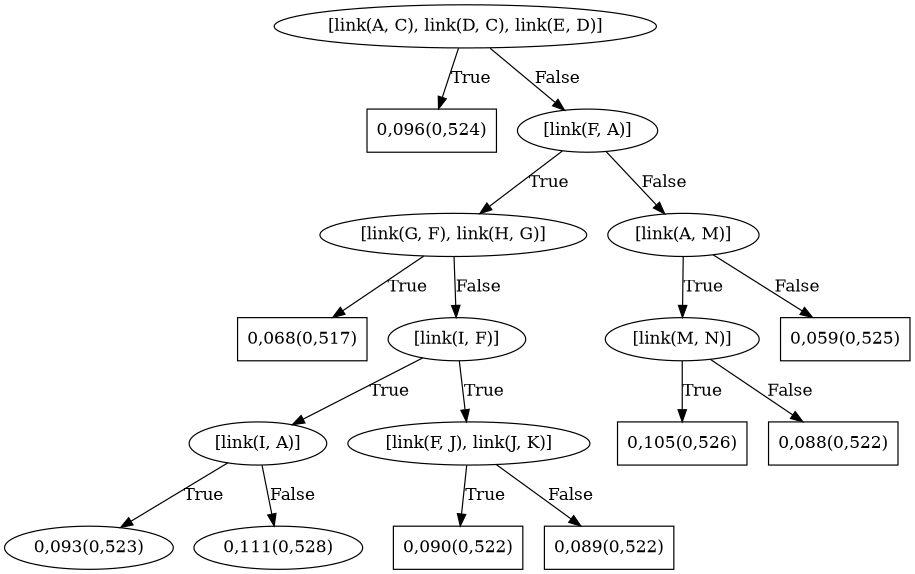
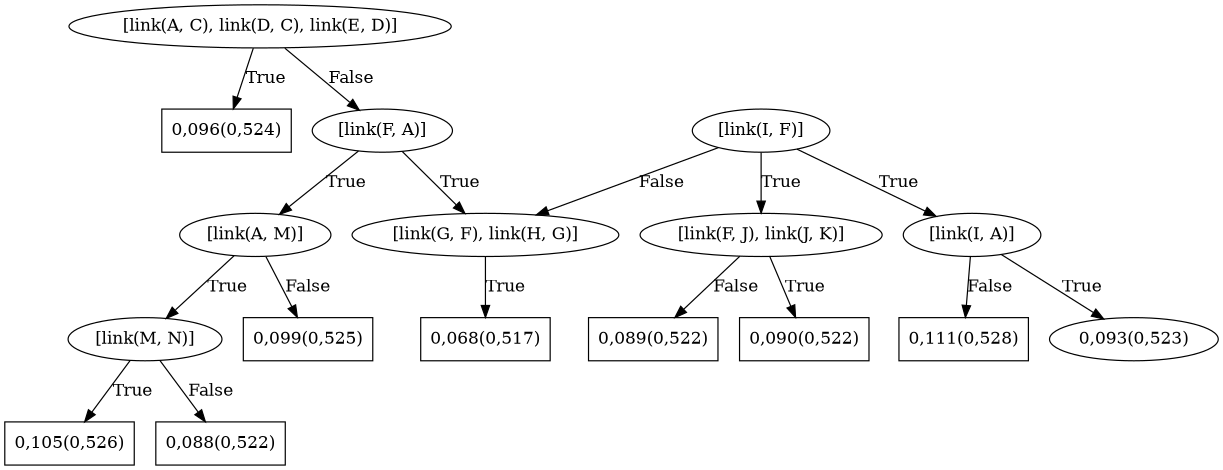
(664, 183) -> (346, 183)
(455, 281) -> (633, 179)
(845, 339) -> (308, 339)
(278, 548) -> (964, 339)
